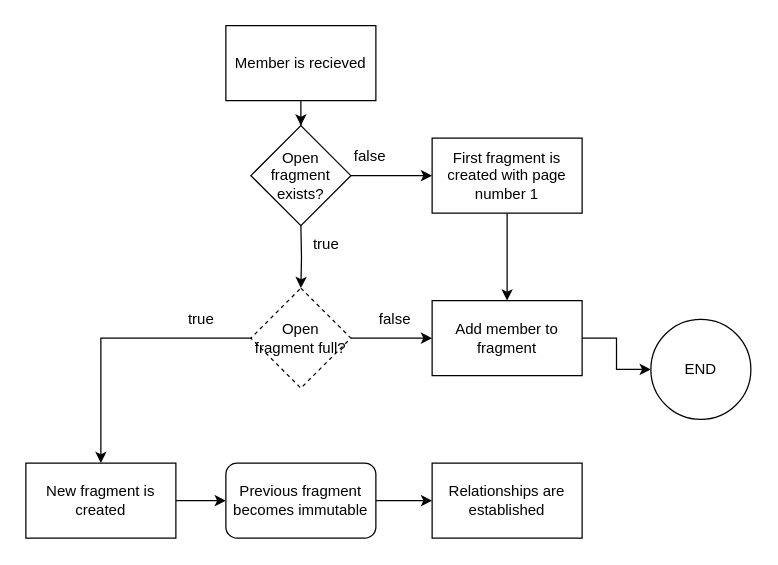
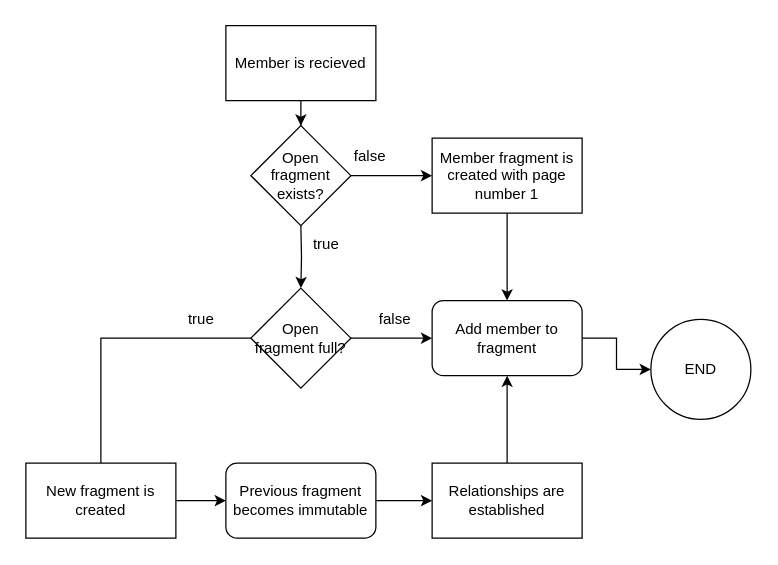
(507, 176) -> (507, 176)
(301, 338) -> (301, 338)
(507, 338) -> (507, 338)
none -> (507, 424)
(101, 453) -> (101, 456)
